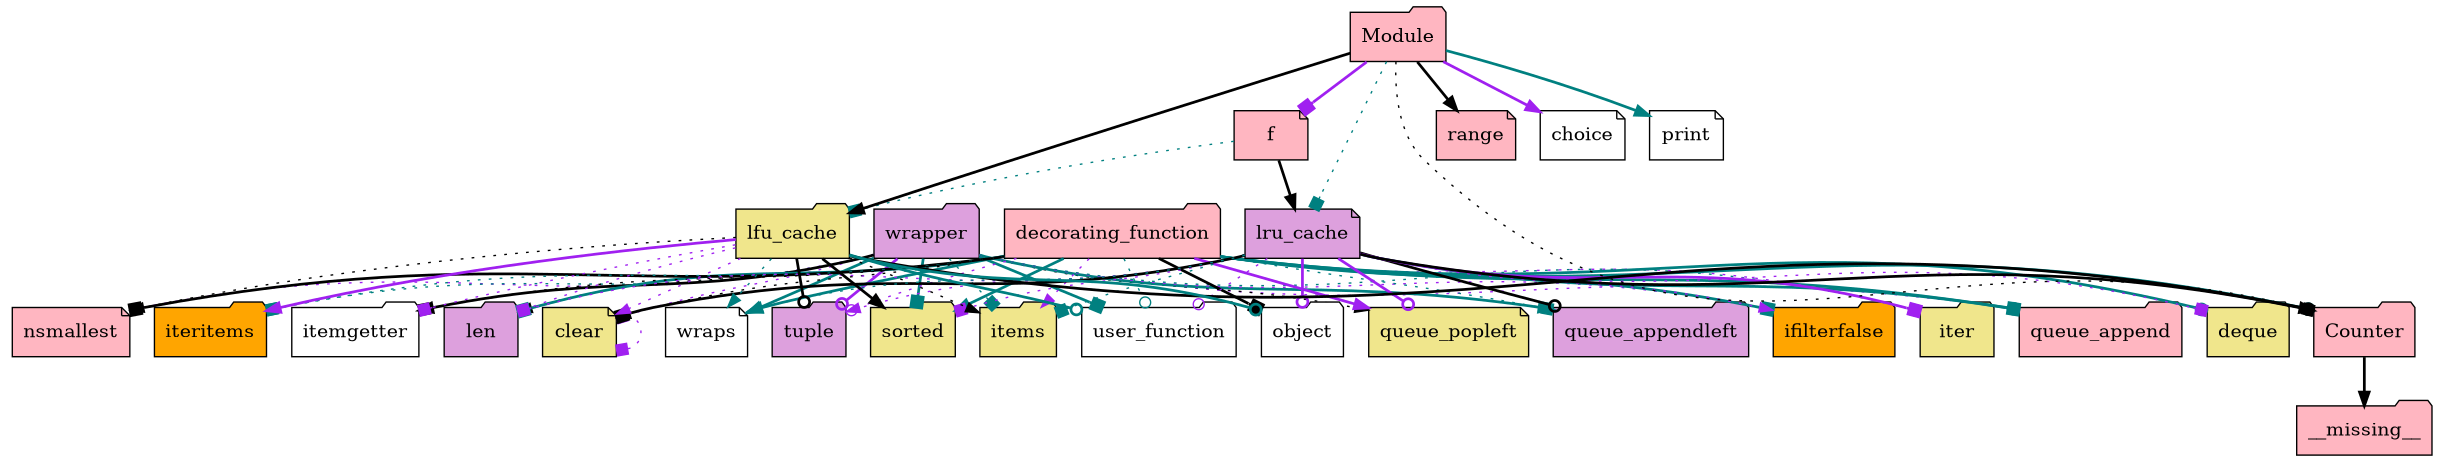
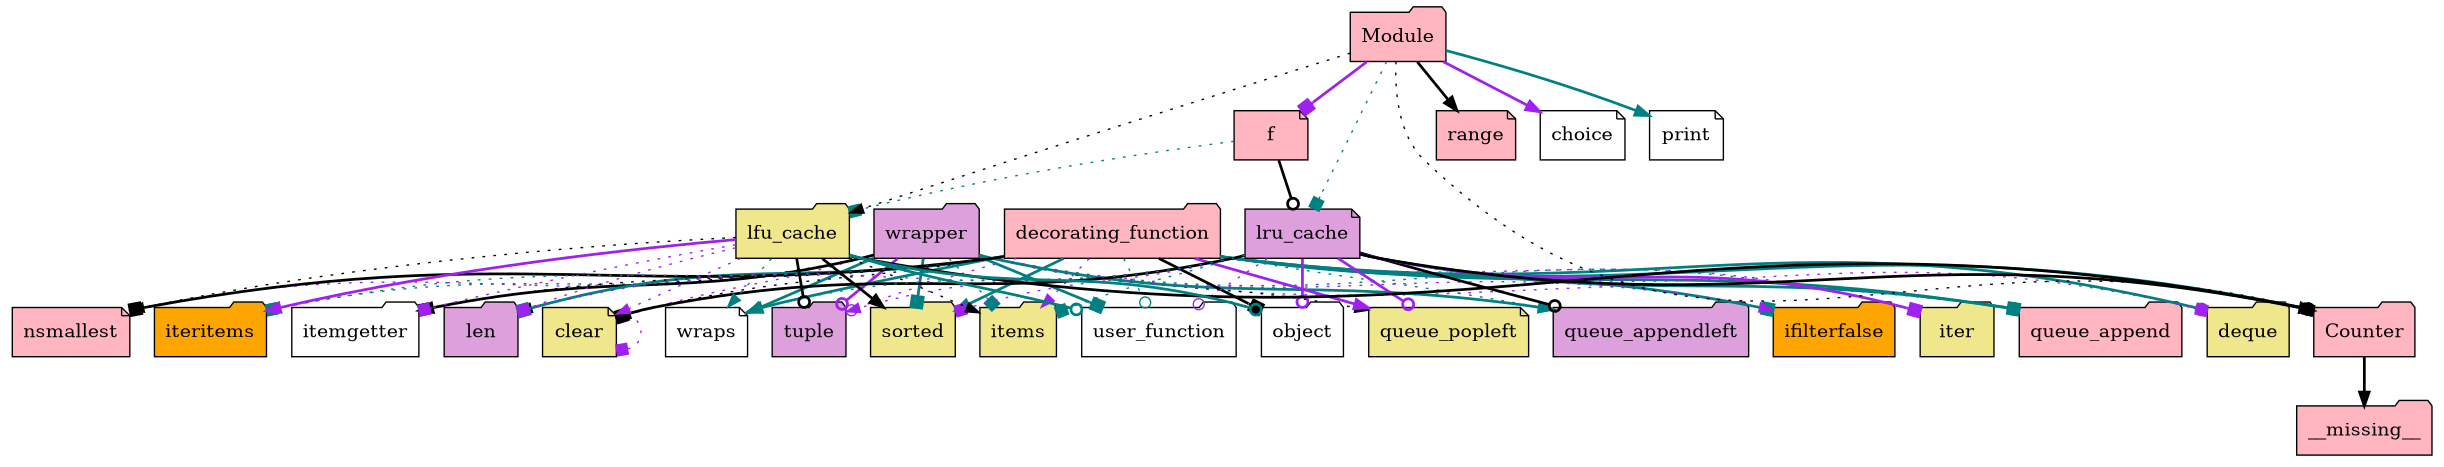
(1106, 130) -> (1106, 130)
(1285, 178) -> (1285, 179)
(1380, 281) -> (1380, 281)
